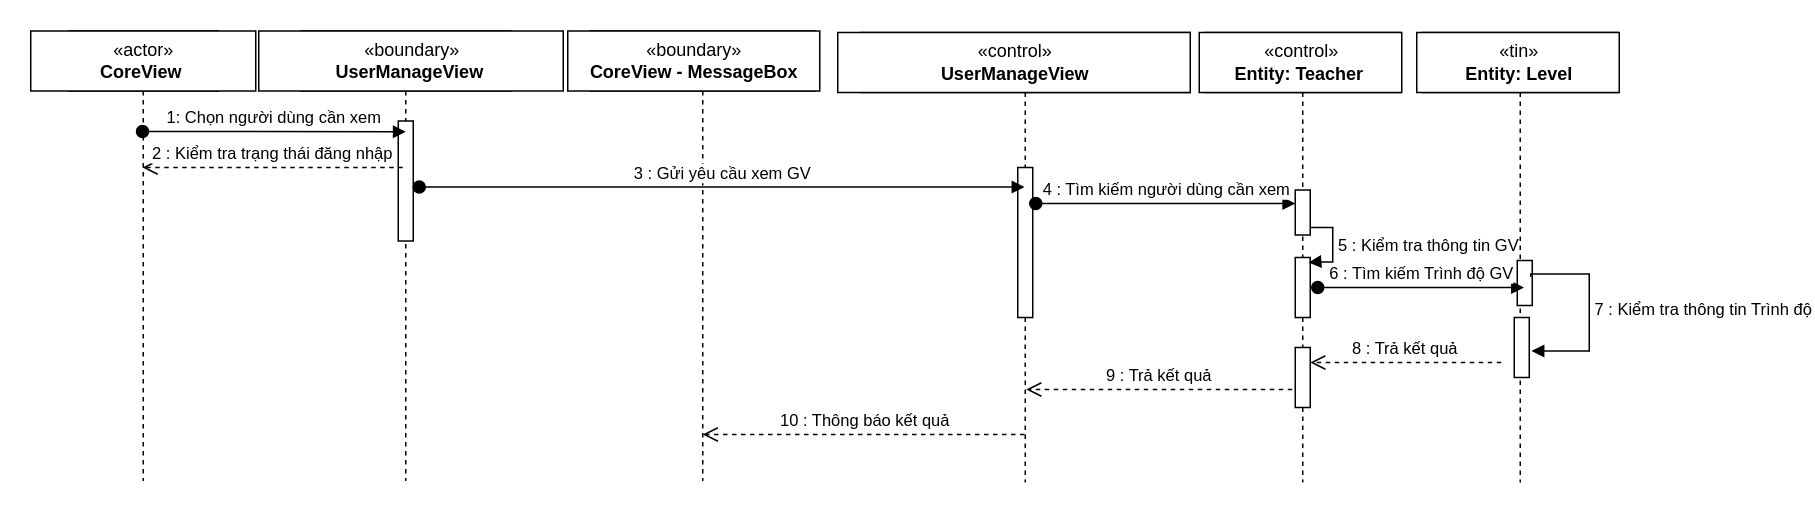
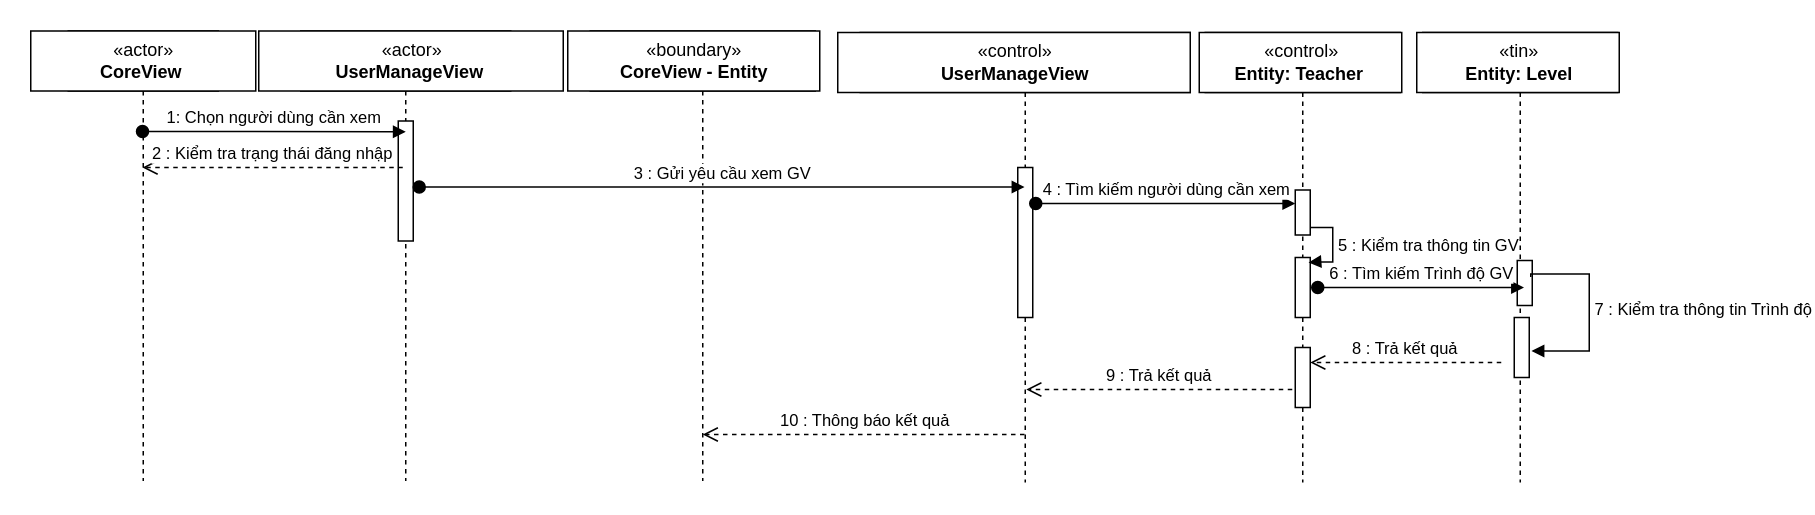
(413, 61) -> (413, 61)
(695, 61) -> (695, 61)
